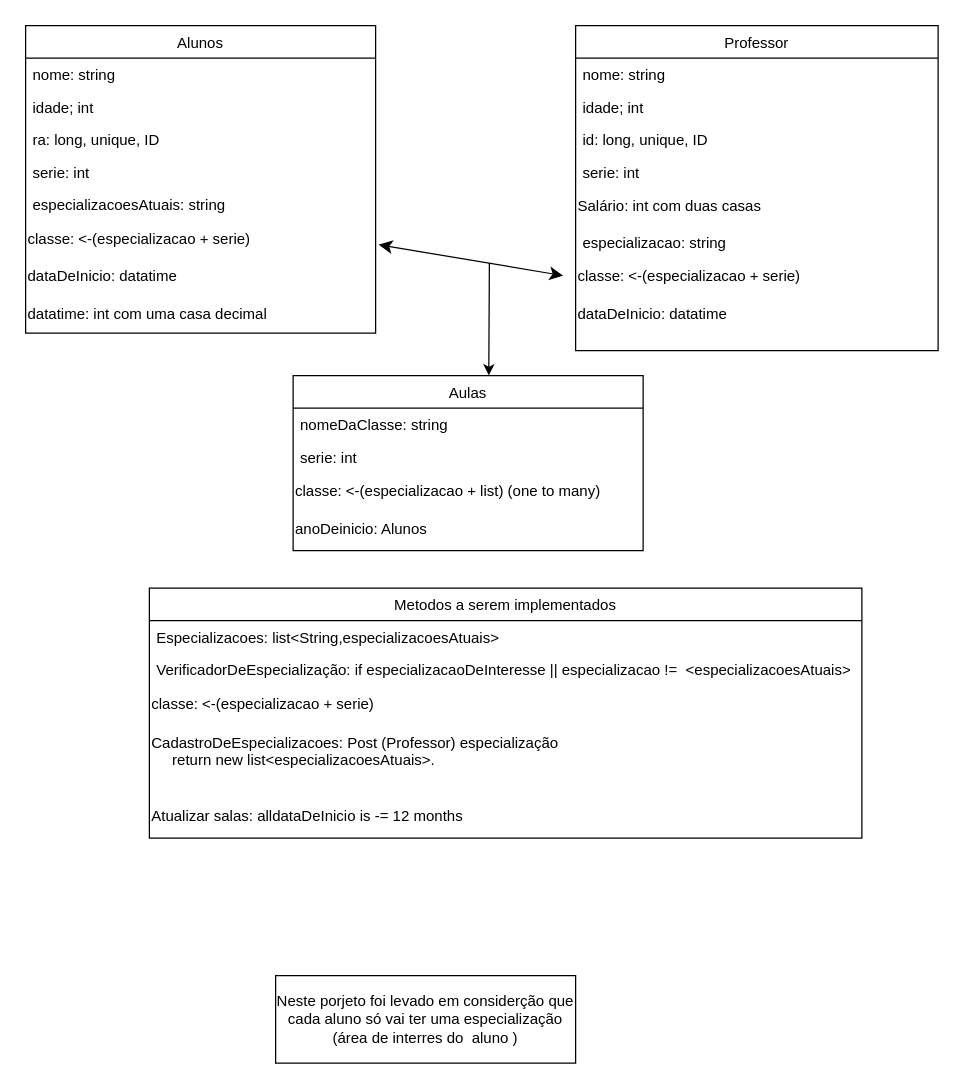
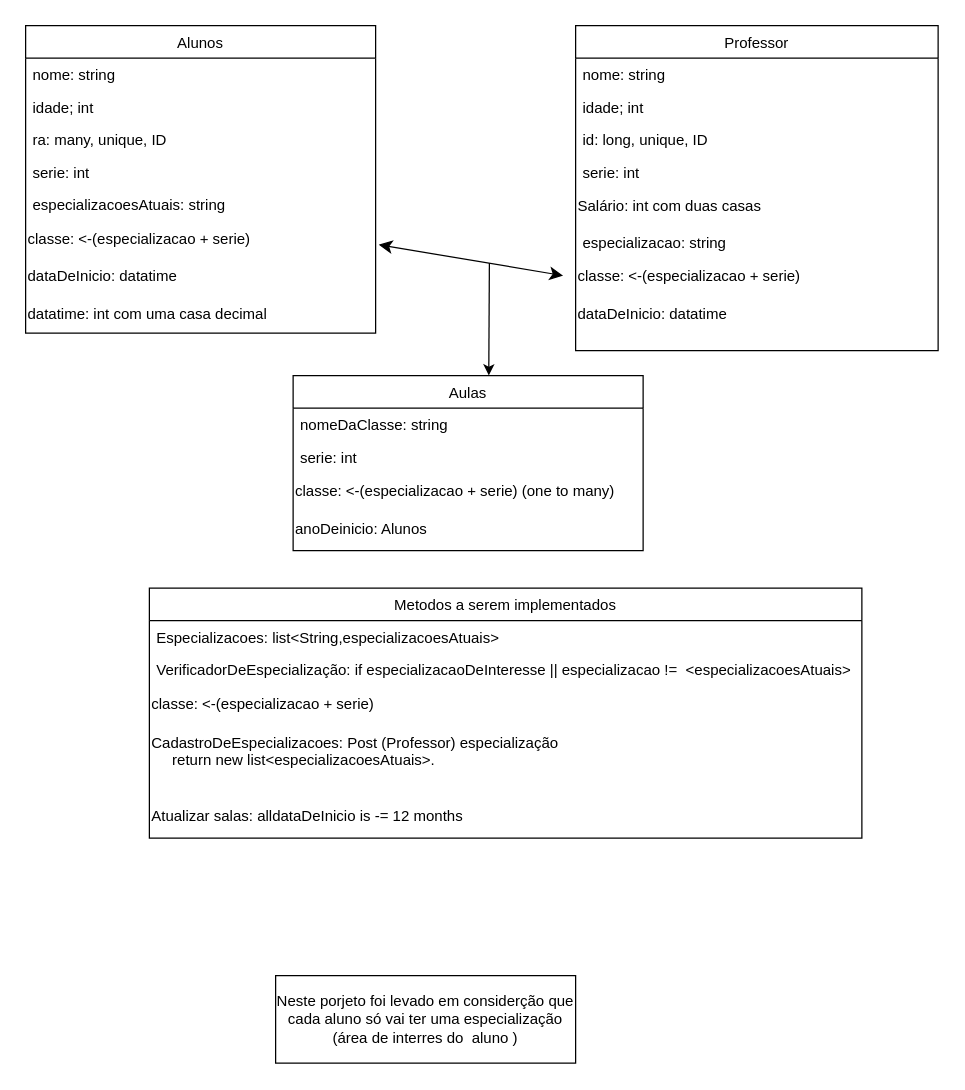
(101, 140) -> (103, 140)
(468, 492) -> (474, 492)
